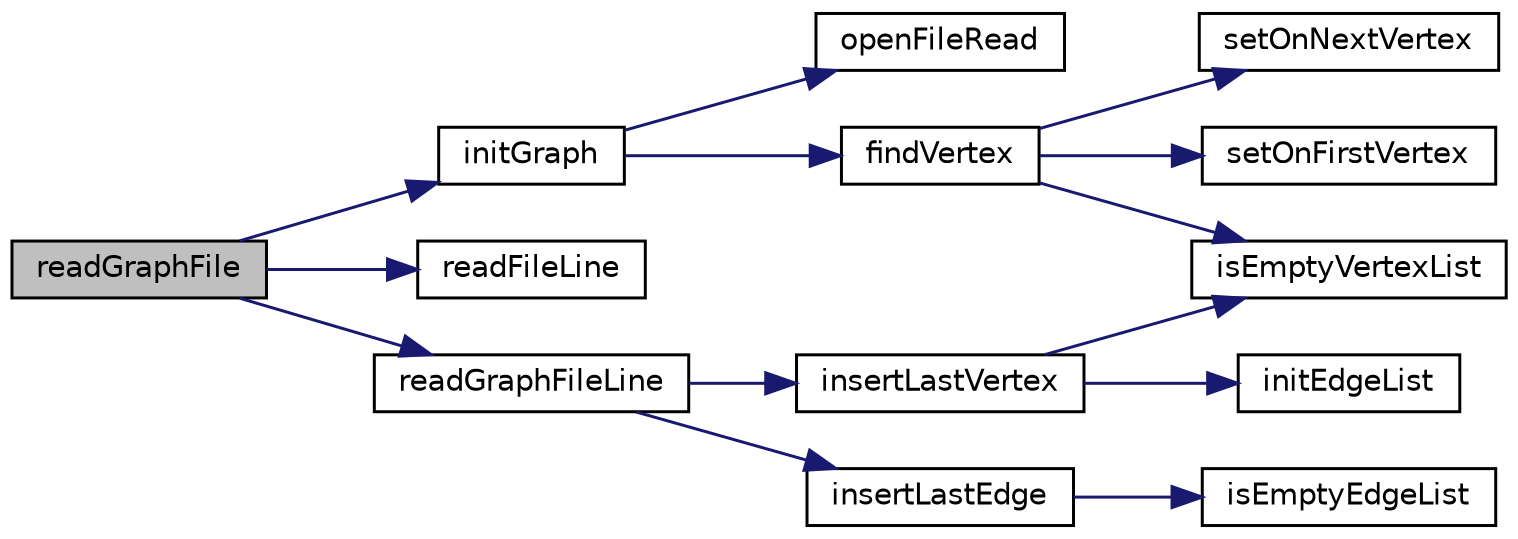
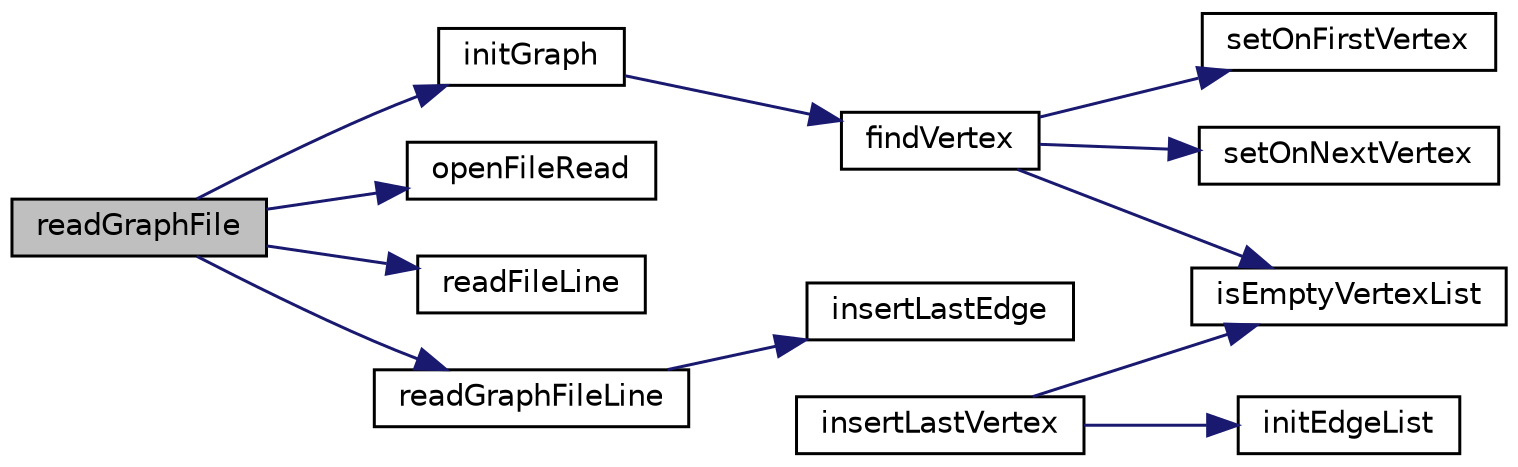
(716, 105) -> (322, 201)
(727, 383) -> none
(1349, 497) -> none
